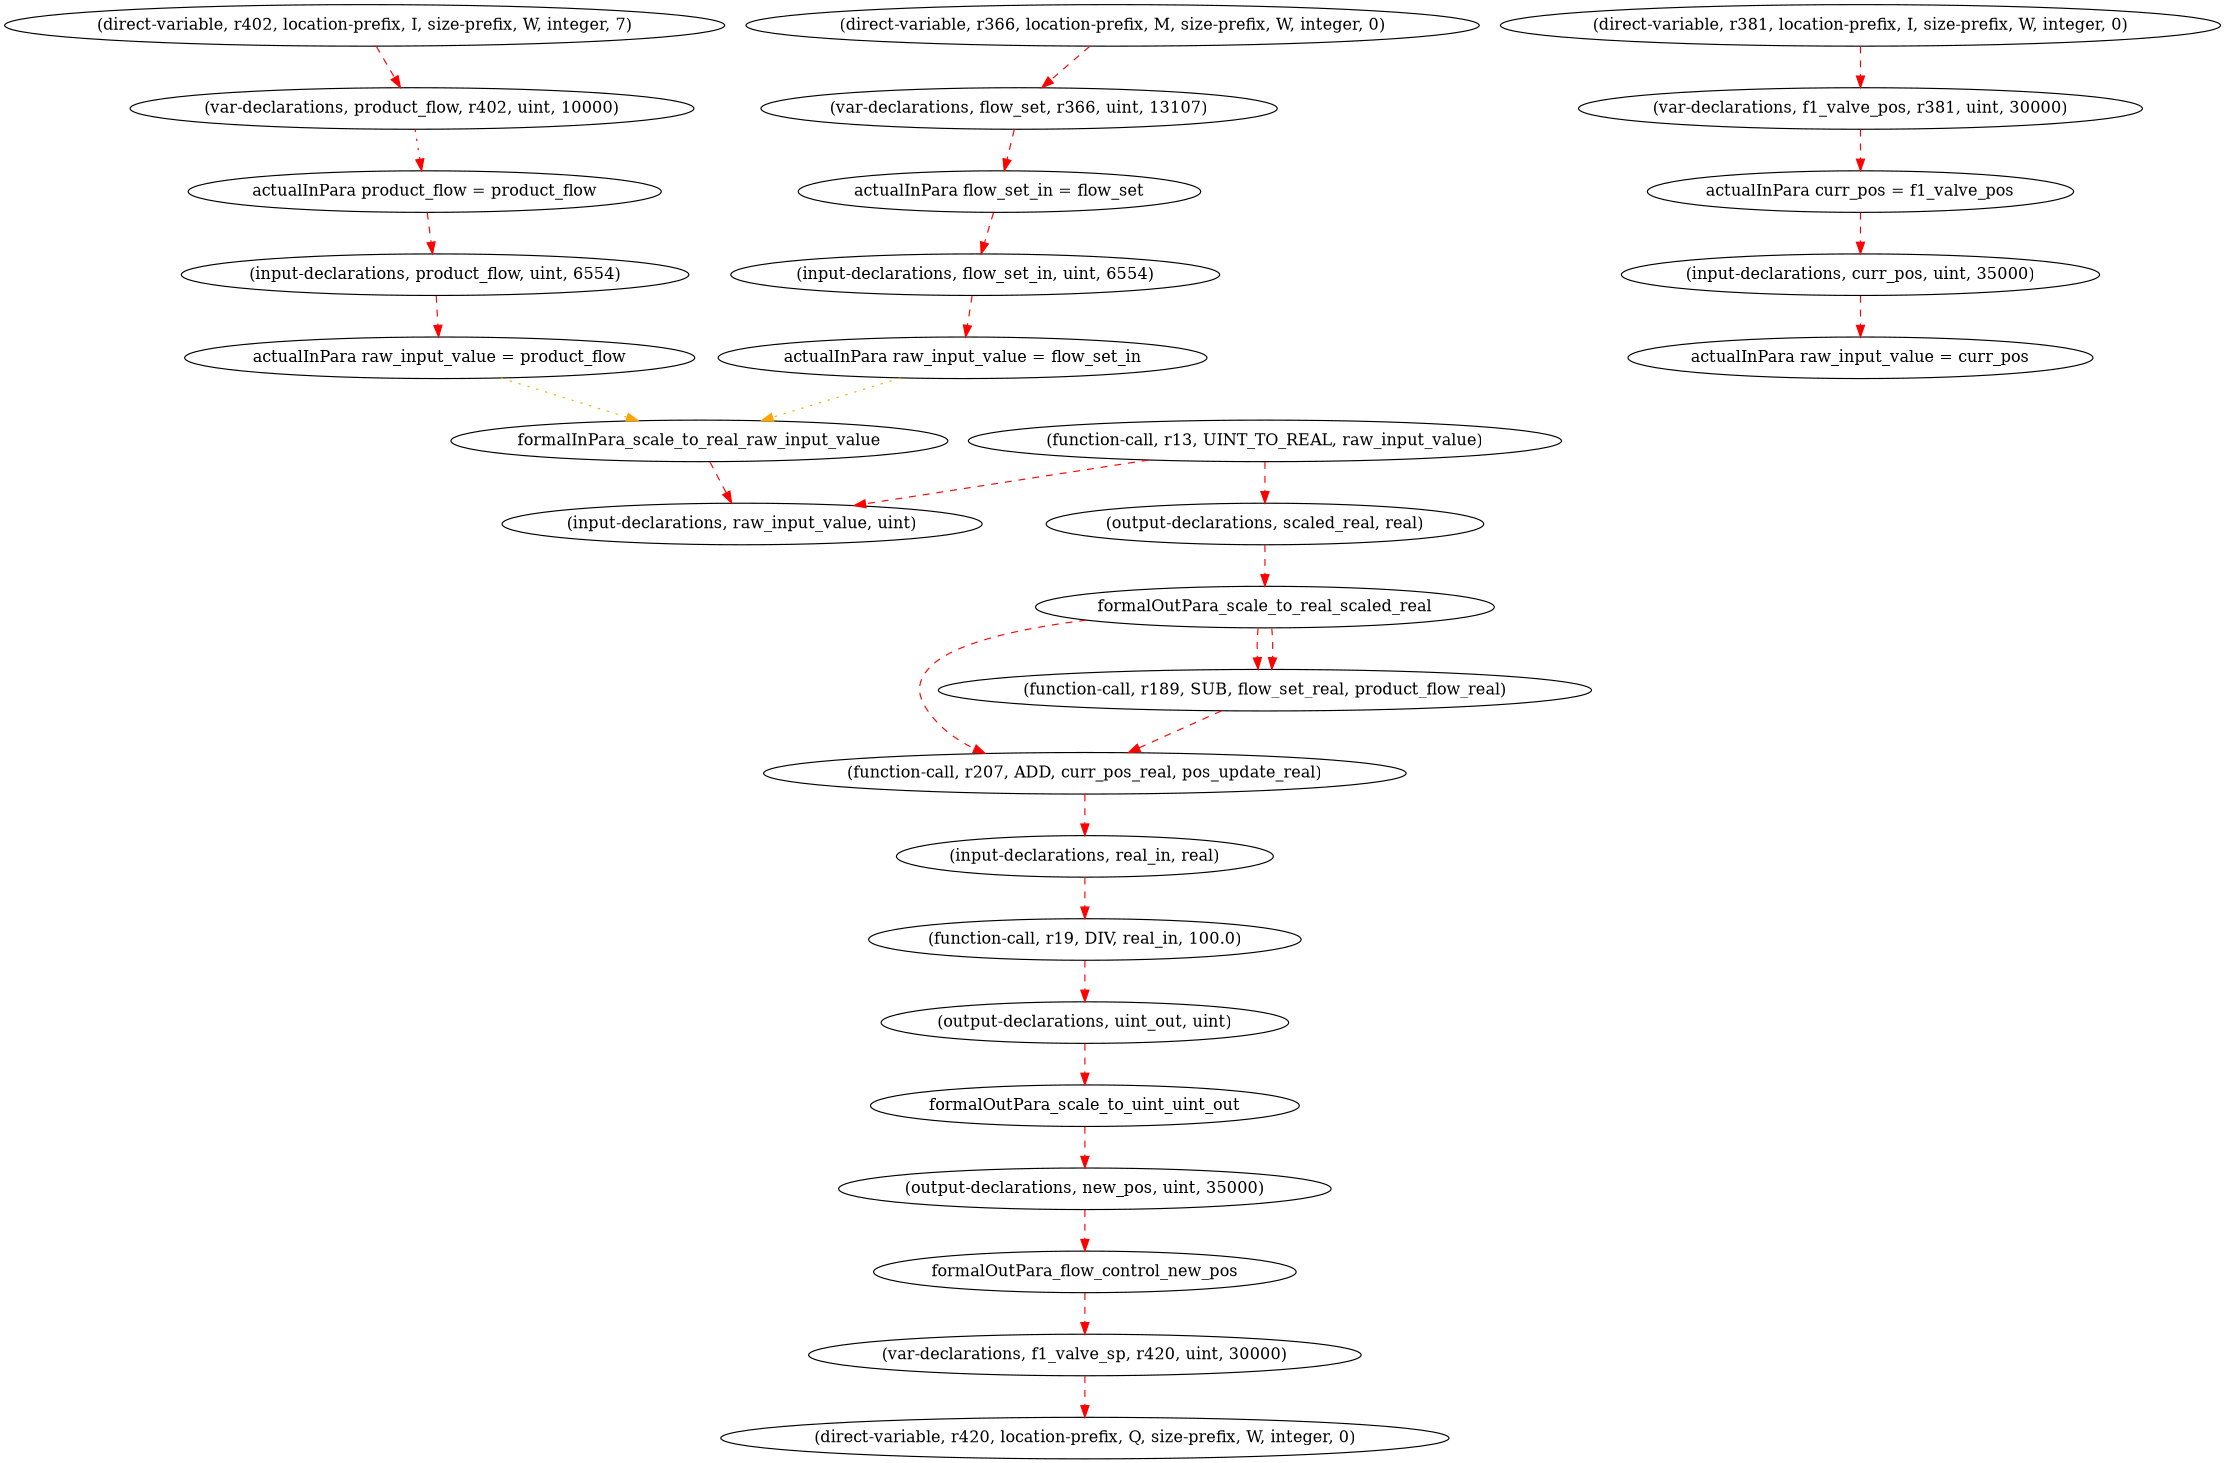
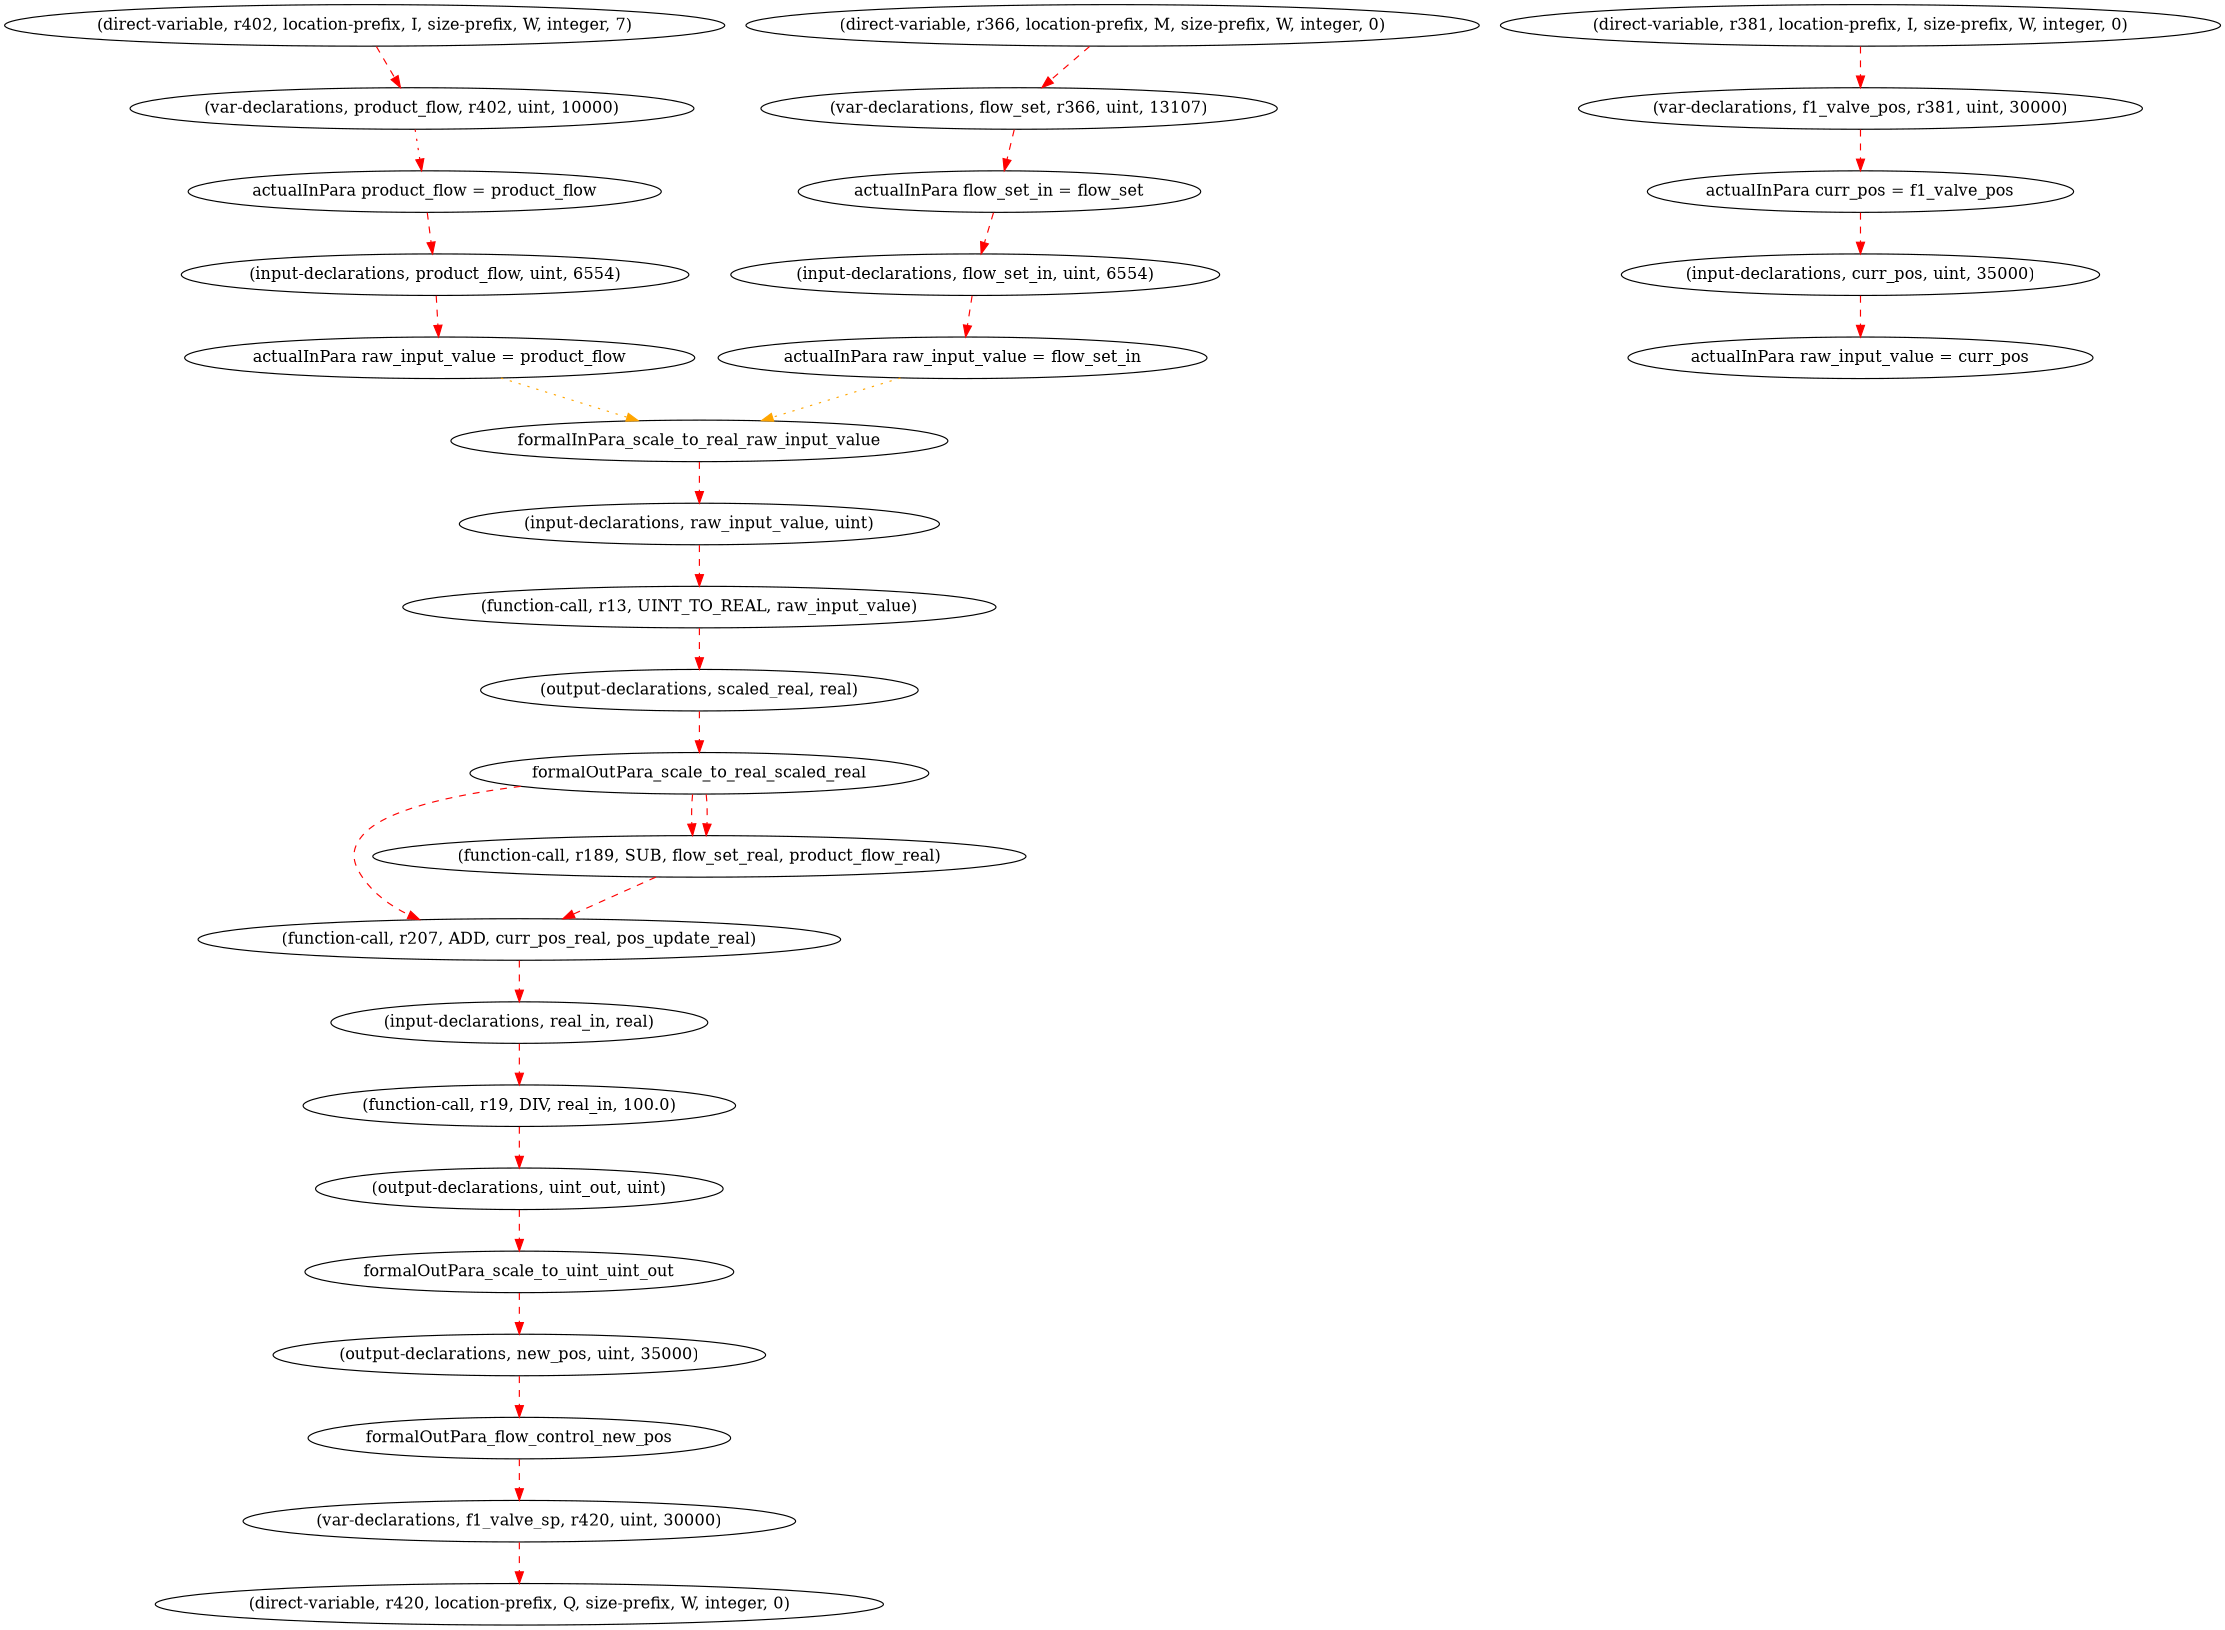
(1007, 482) -> (699, 560)
